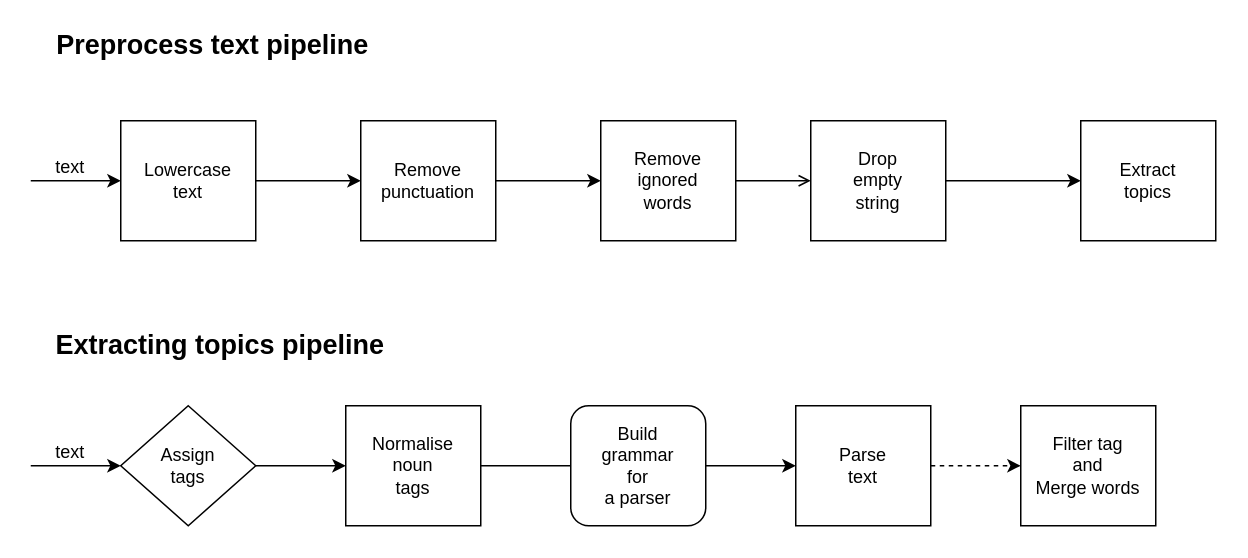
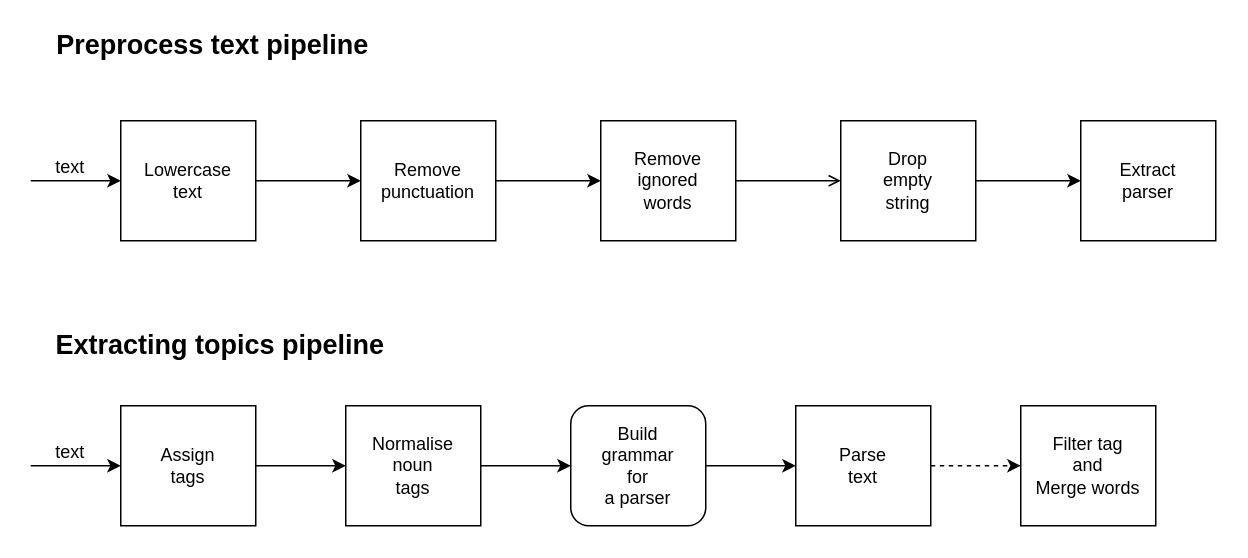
(878, 181) -> (908, 181)
(1148, 181) -> (1148, 181)
(188, 466) -> (188, 466)
(563, 466) -> (559, 466)
